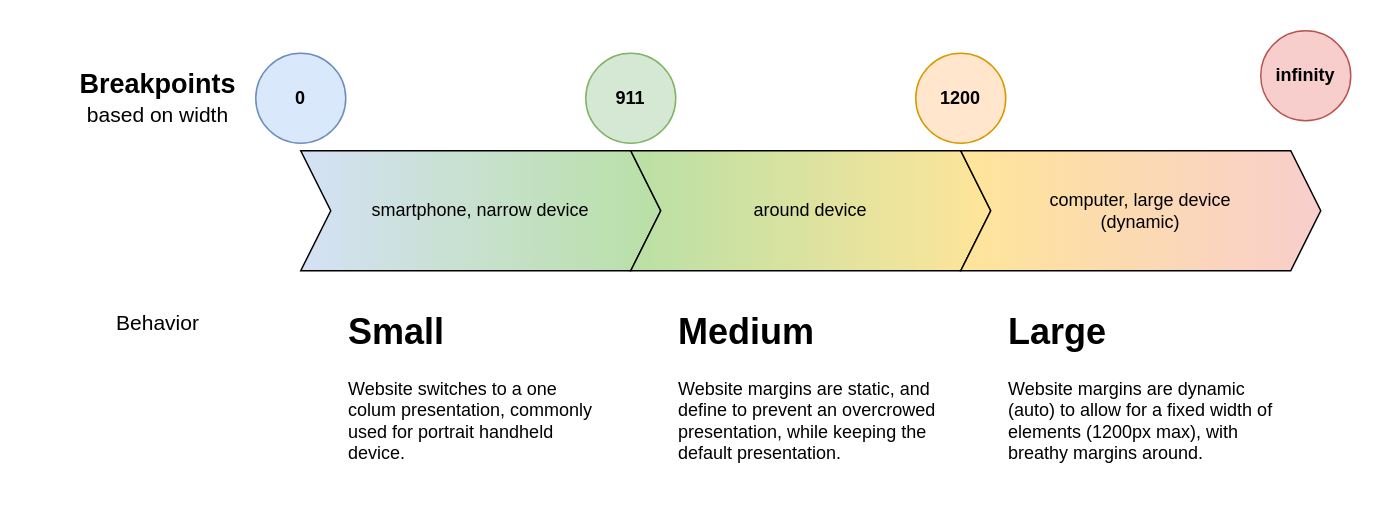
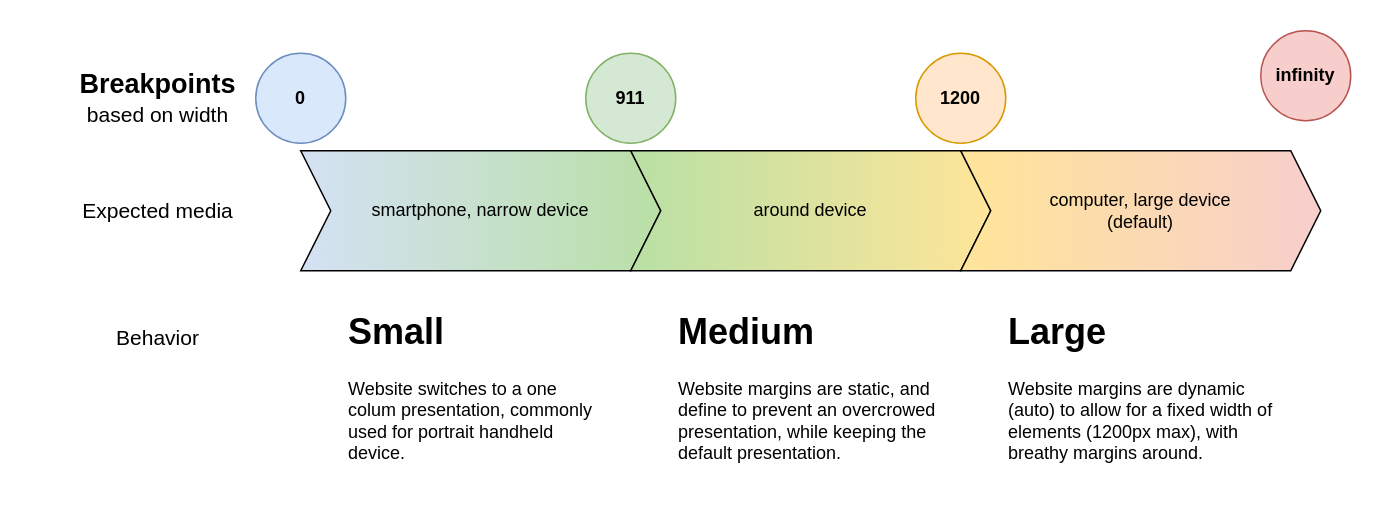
none -> (158, 211)
(1141, 211) -> (1141, 211)
(158, 323) -> (158, 338)
